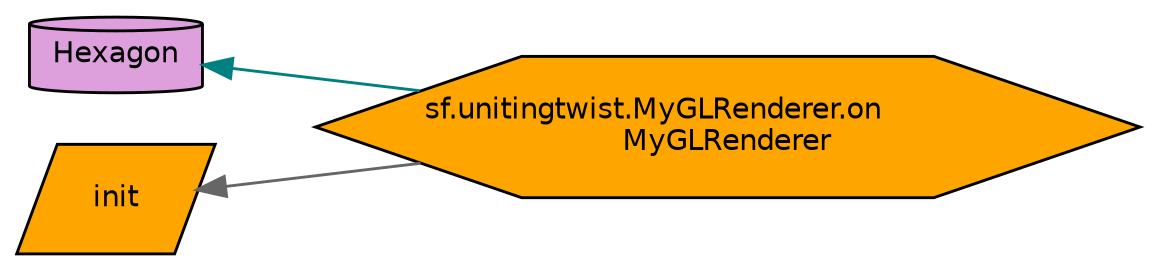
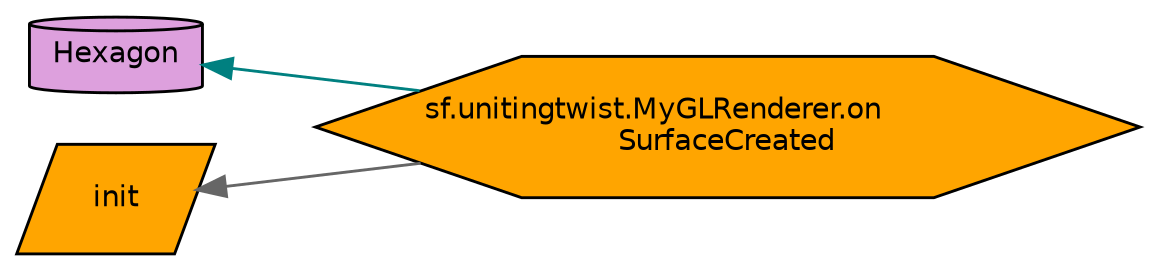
(728, 127) -> (728, 127)
